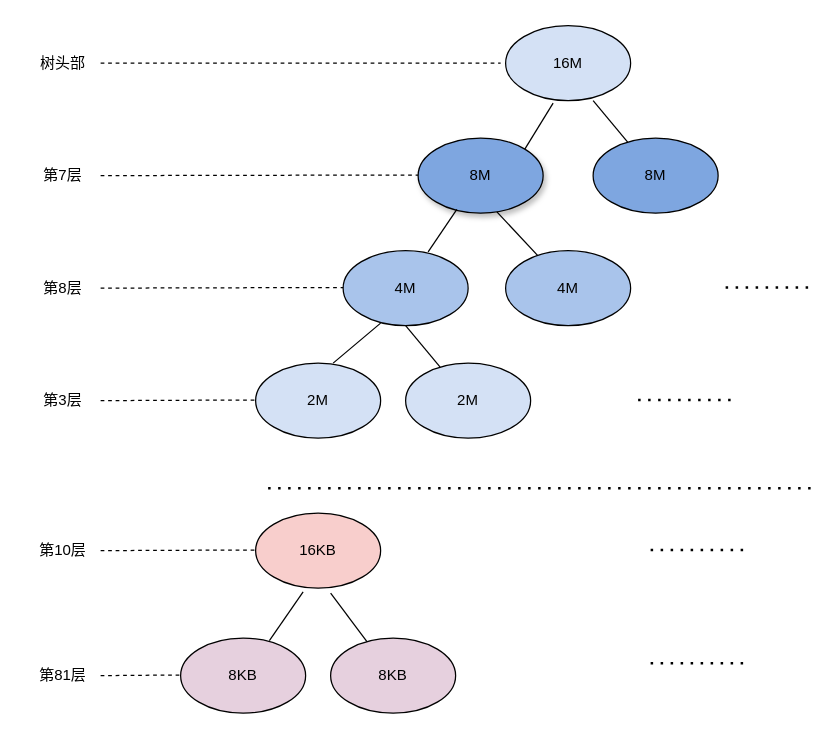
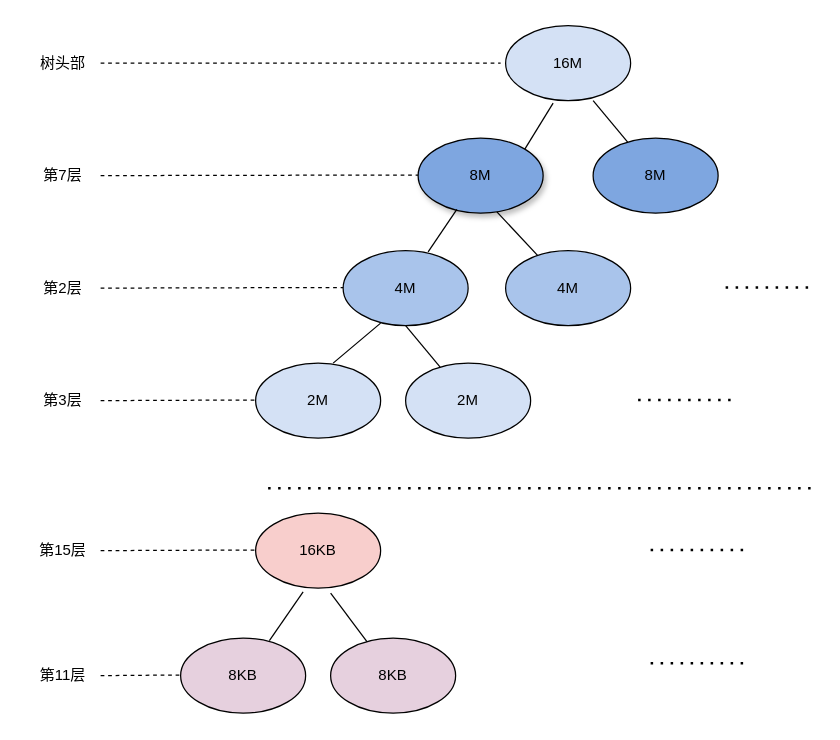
(63, 288) -> (63, 288)
(63, 551) -> (63, 551)
(63, 676) -> (63, 676)
